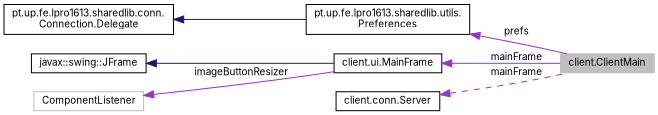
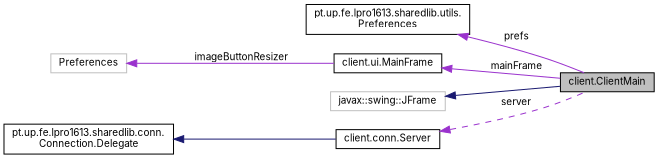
(245, 19) -> (260, 139)
(89, 63) -> (388, 101)
(245, 63) -> (508, 91)
(607, 63) -> (607, 82)
(515, 73) -> (515, 103)
(89, 101) -> (89, 63)
